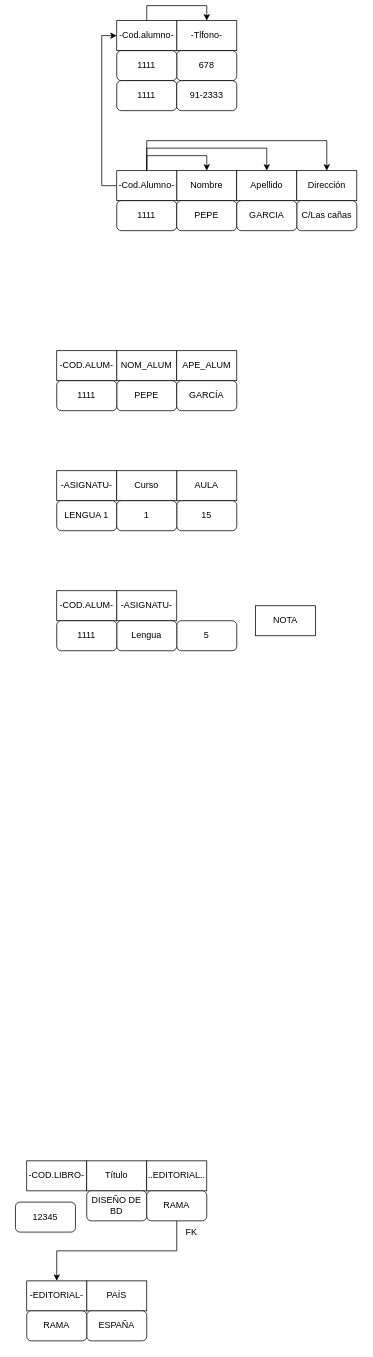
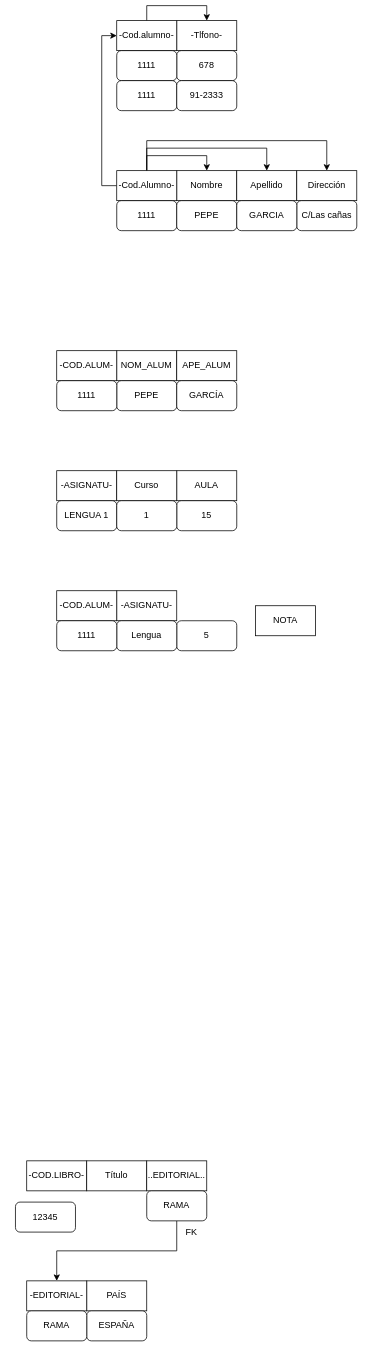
(117, 1206) -> none
